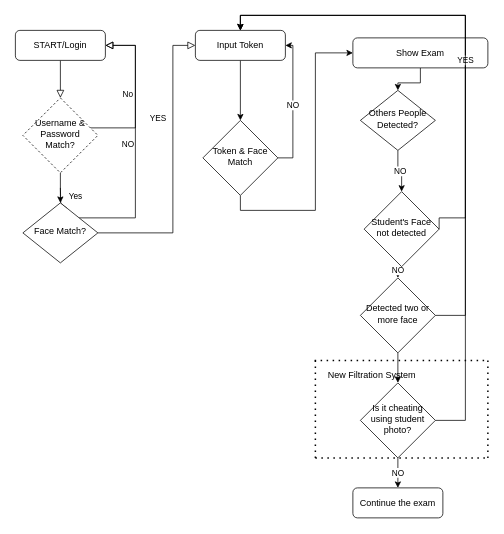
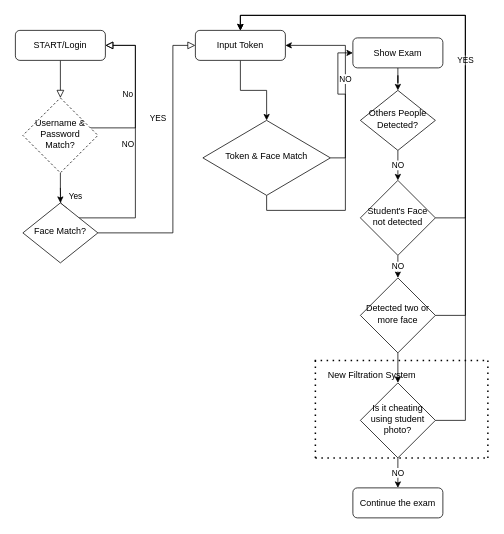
(420, 53) -> (398, 53)
(240, 158) -> (267, 158)
(402, 229) -> (398, 218)
